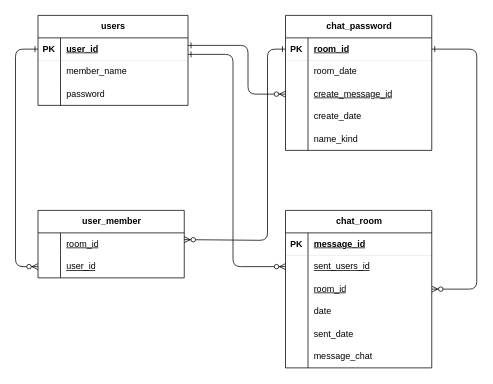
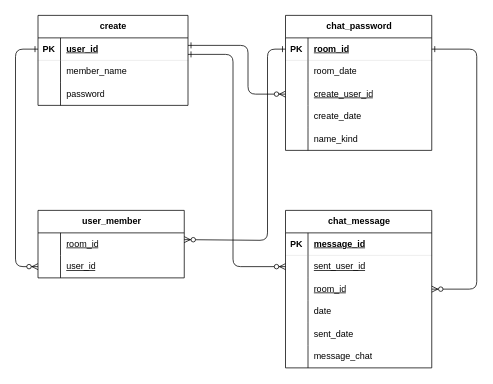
(113, 27) -> (113, 27)
(356, 94) -> (348, 94)
(359, 222) -> (359, 222)
(345, 267) -> (343, 267)
